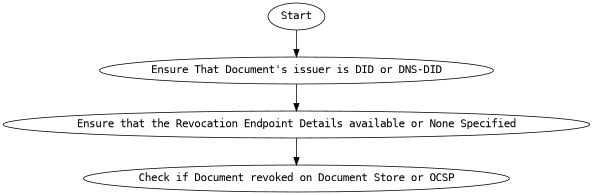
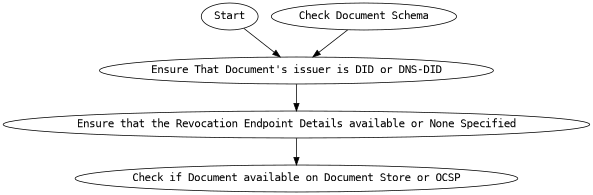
none -> (364, 16)
(296, 178) -> (296, 178)
